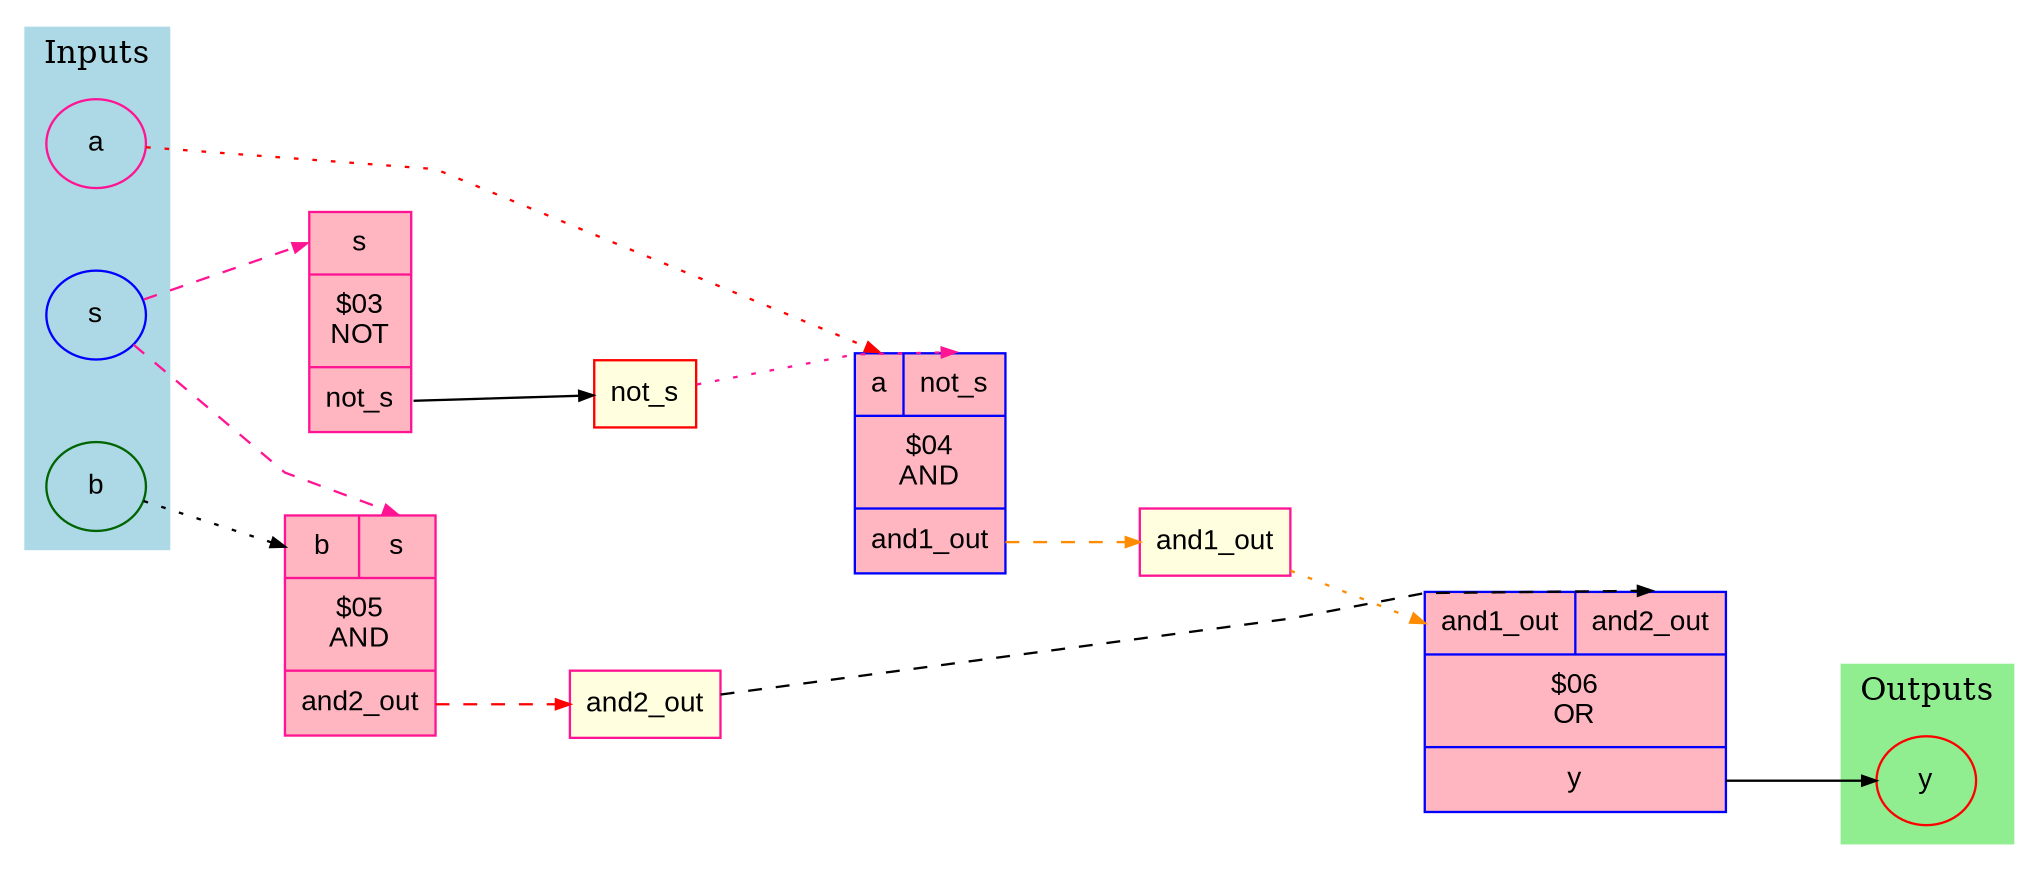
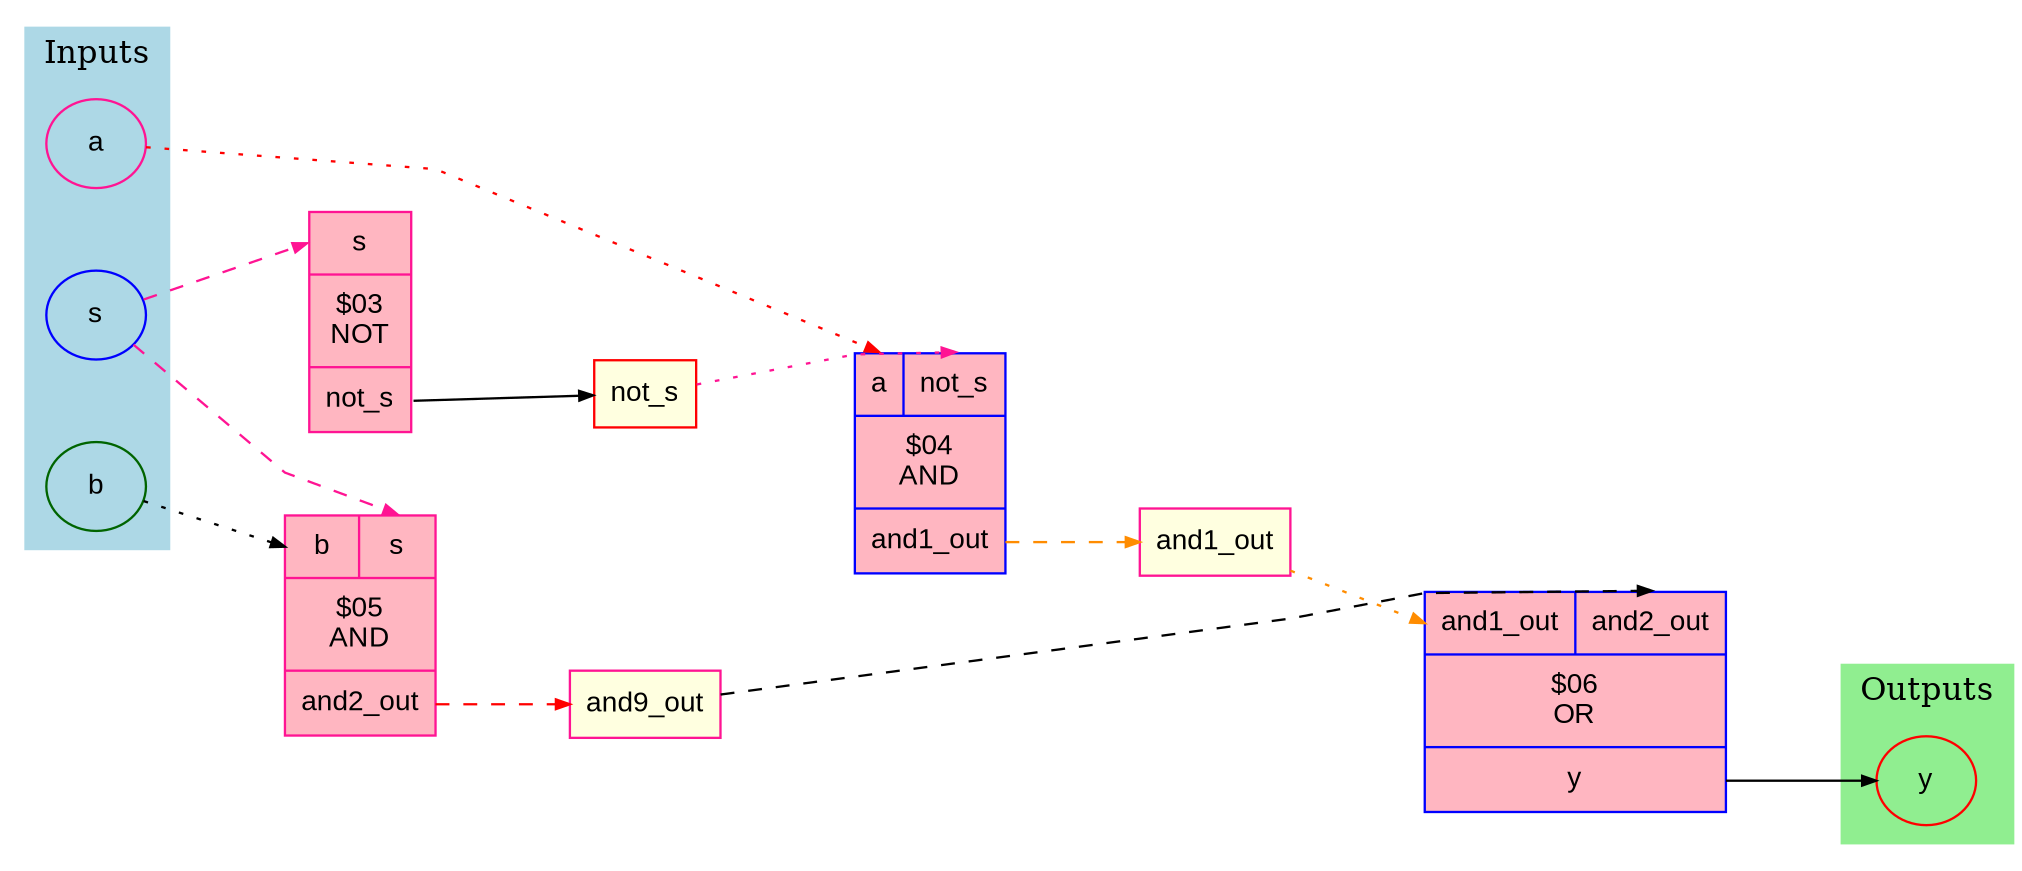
(645, 704) -> (645, 704)
